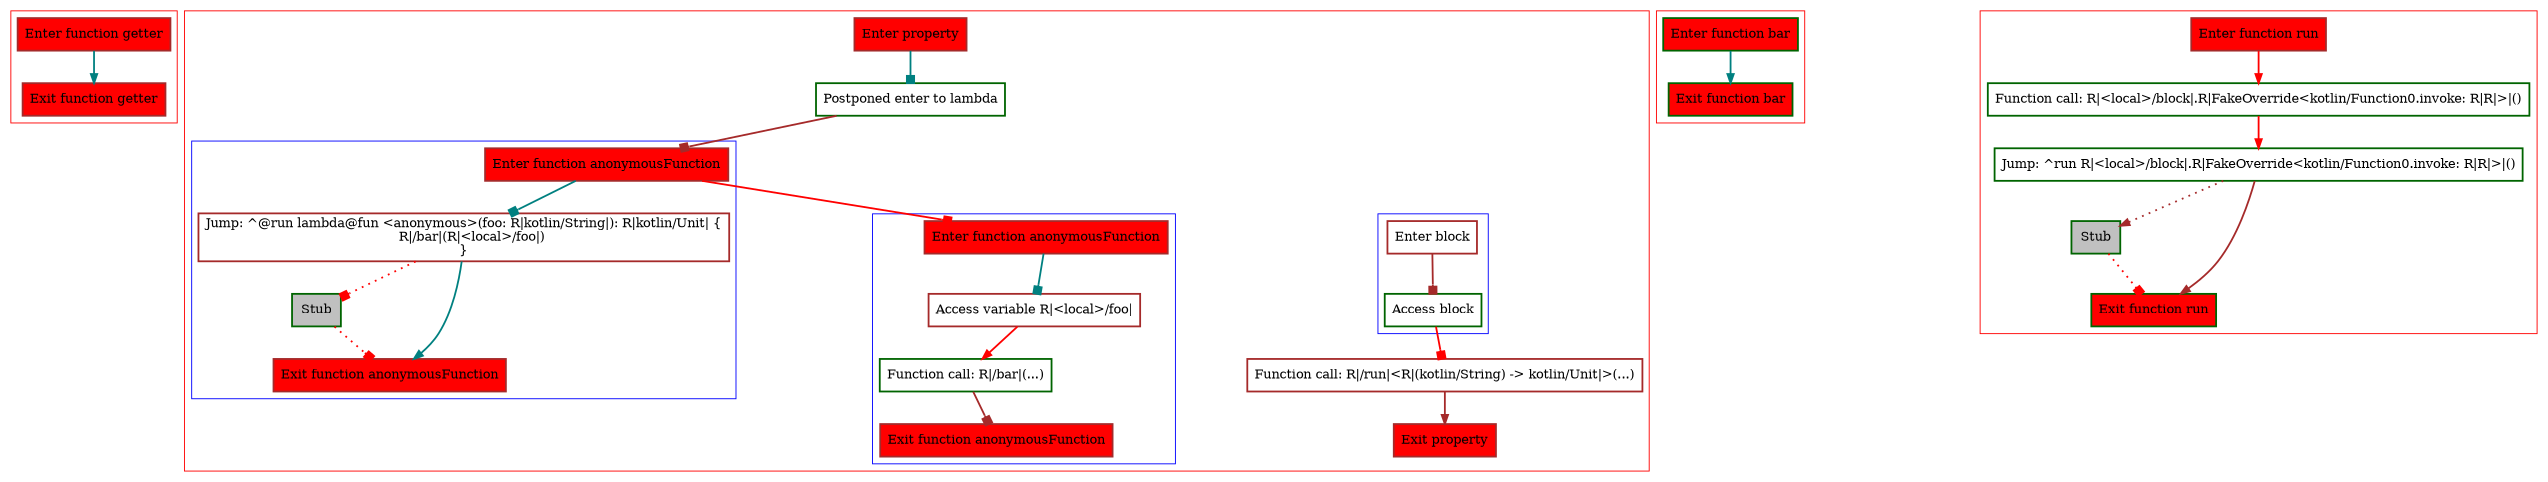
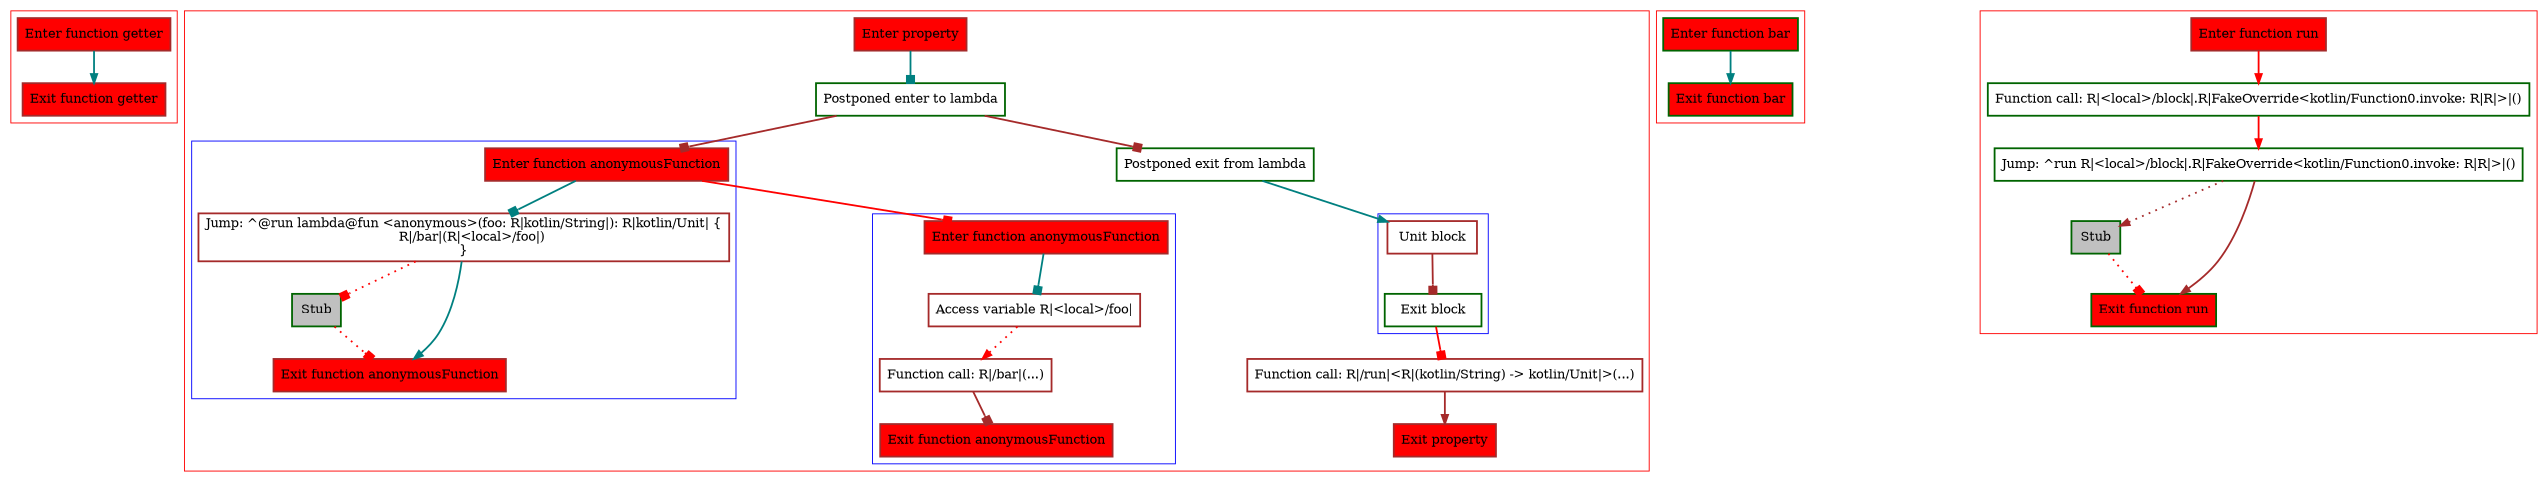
none -> (1215, 165)
(1432, 237) -> (1432, 237)
(1433, 310) -> (1433, 310)
(1003, 340) -> (1003, 340)
(966, 375) -> (966, 375)
